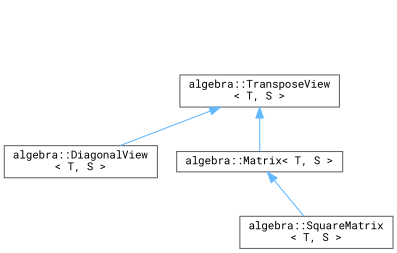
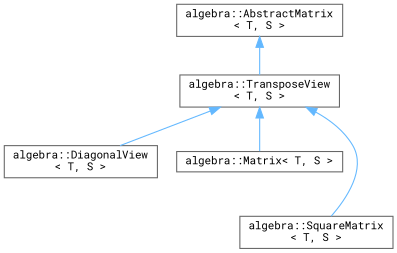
none -> (260, 20)
(289, 198) -> (357, 159)
